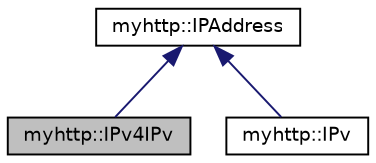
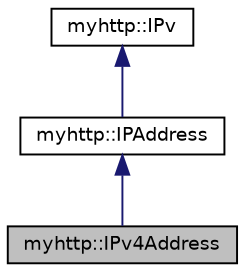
(255, 89) -> (122, 92)
(99, 136) -> (122, 245)
